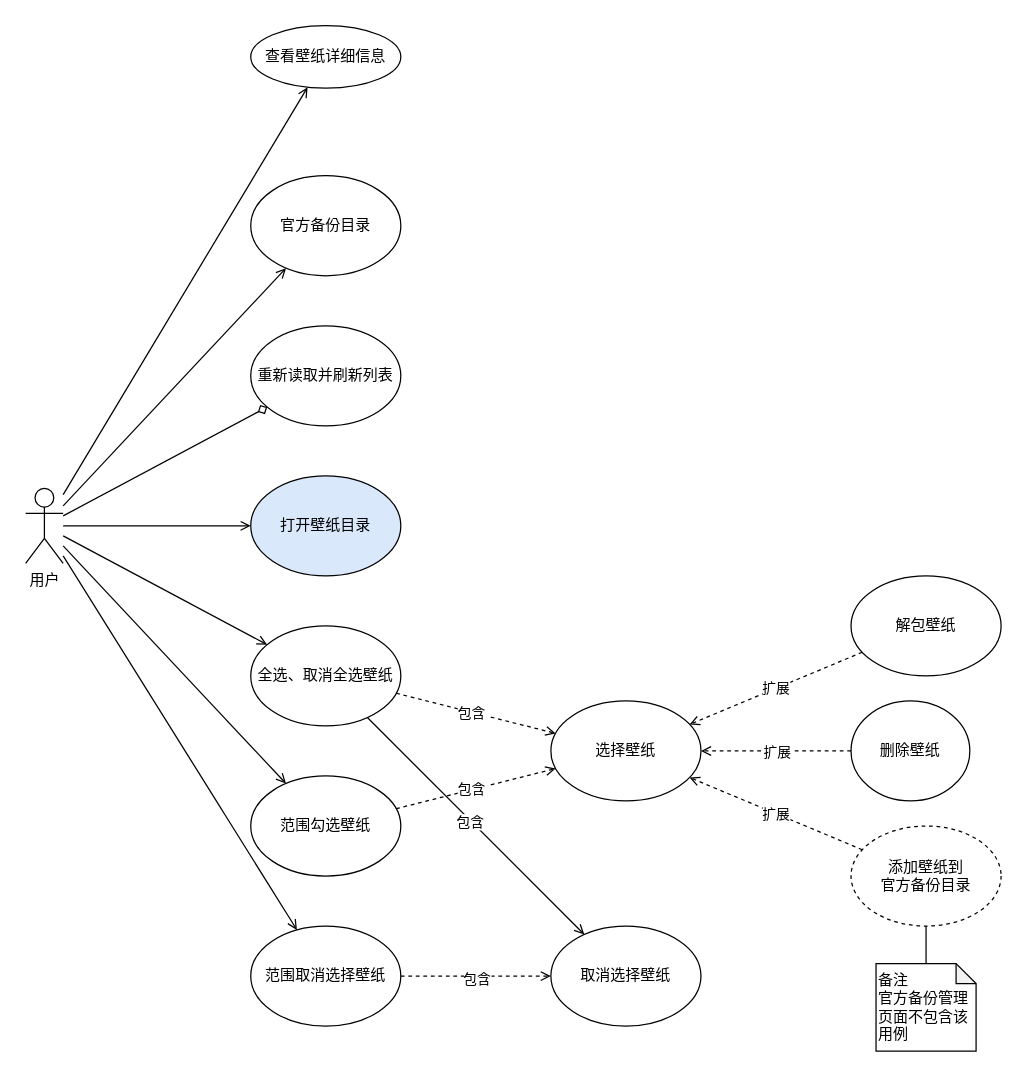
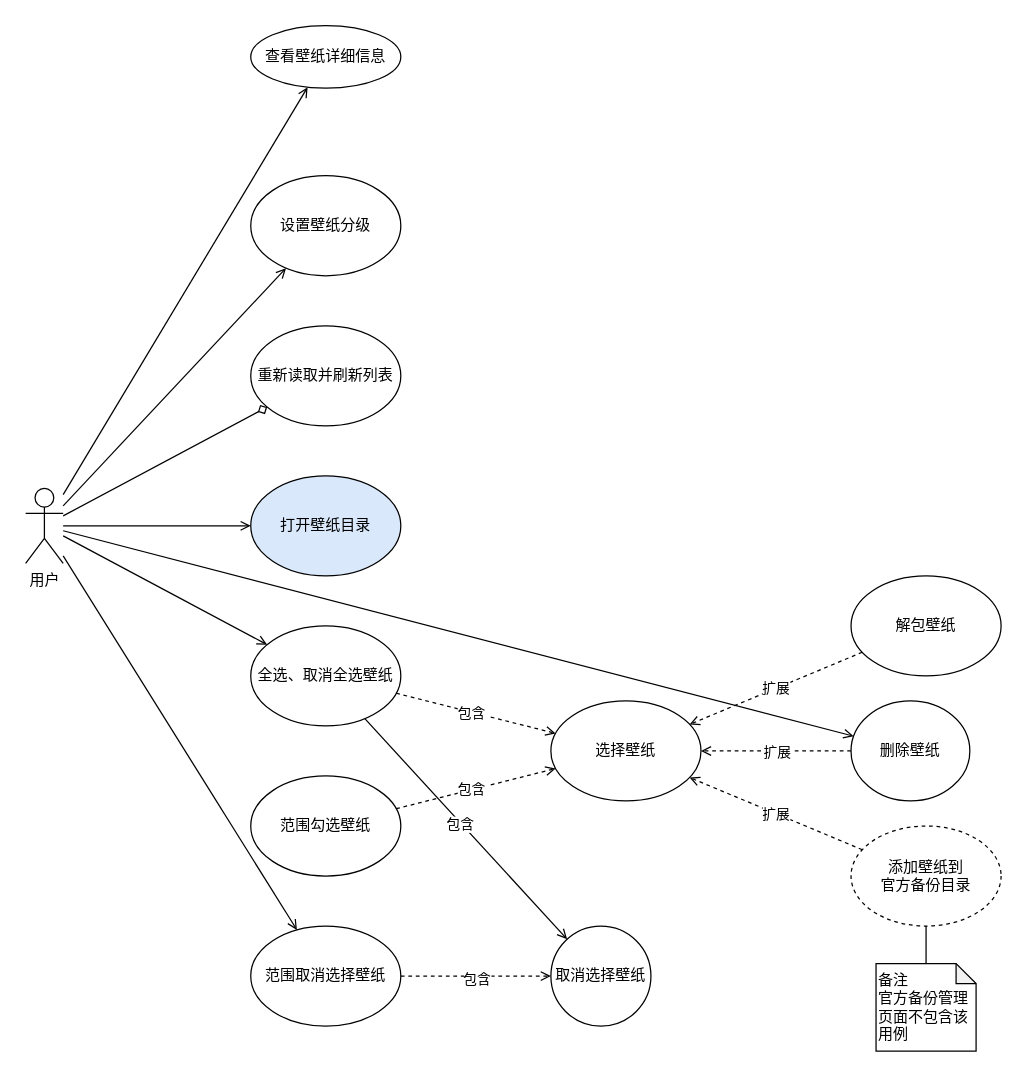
(326, 226) -> (326, 226)
(174, 663) -> (456, 633)
(626, 976) -> (601, 976)
